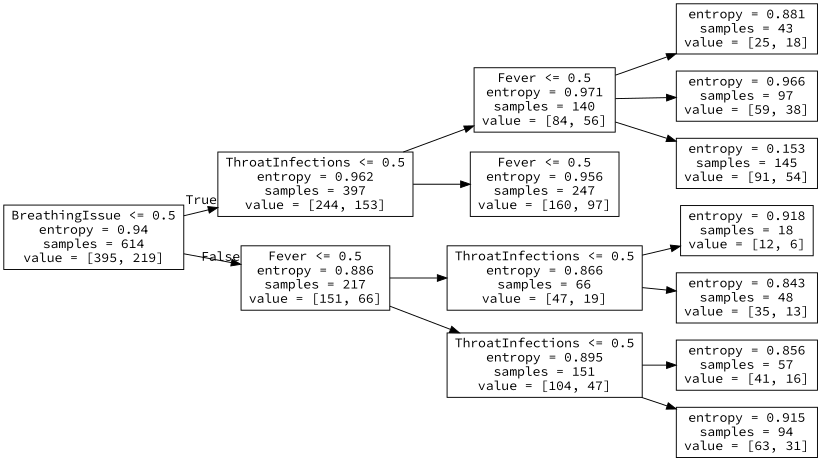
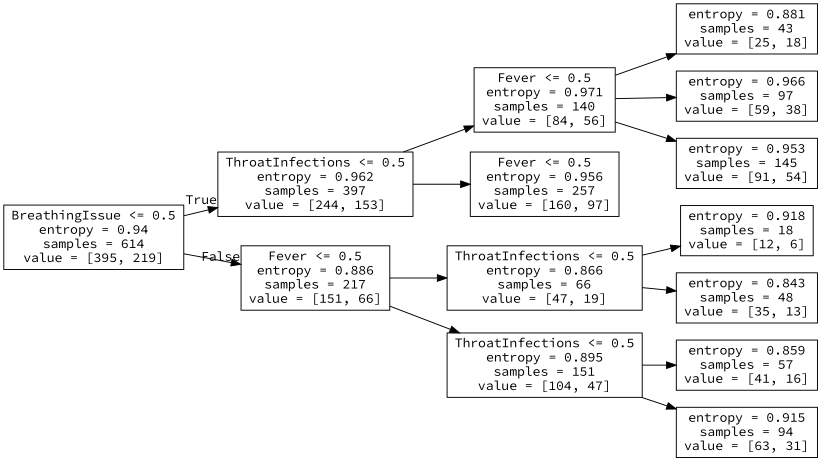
(747, 163) -> (747, 163)
(545, 184) -> (545, 184)
(747, 365) -> (747, 365)
